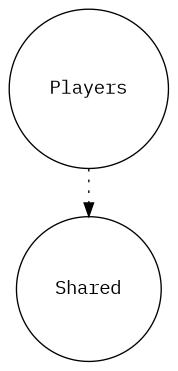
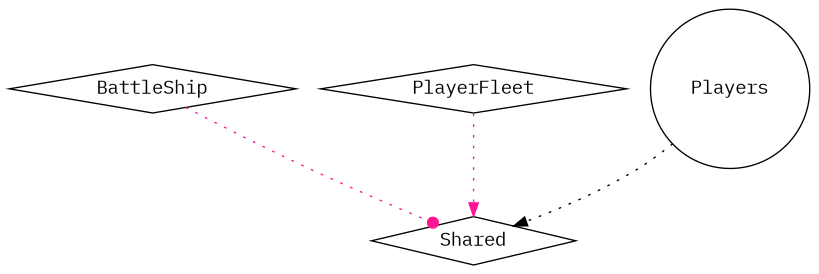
none -> (153, 89)
none -> (474, 89)
(89, 289) -> (474, 241)
